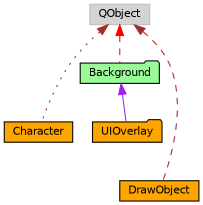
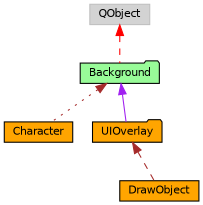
(64, 73) -> (75, 106)
(177, 102) -> (146, 166)
